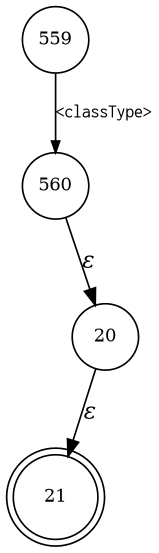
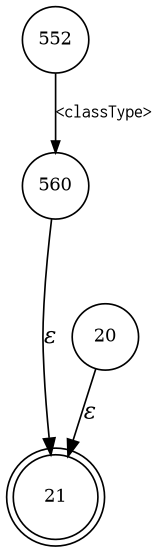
(56, 40) -> (56, 40)
(78, 254) -> (43, 328)
